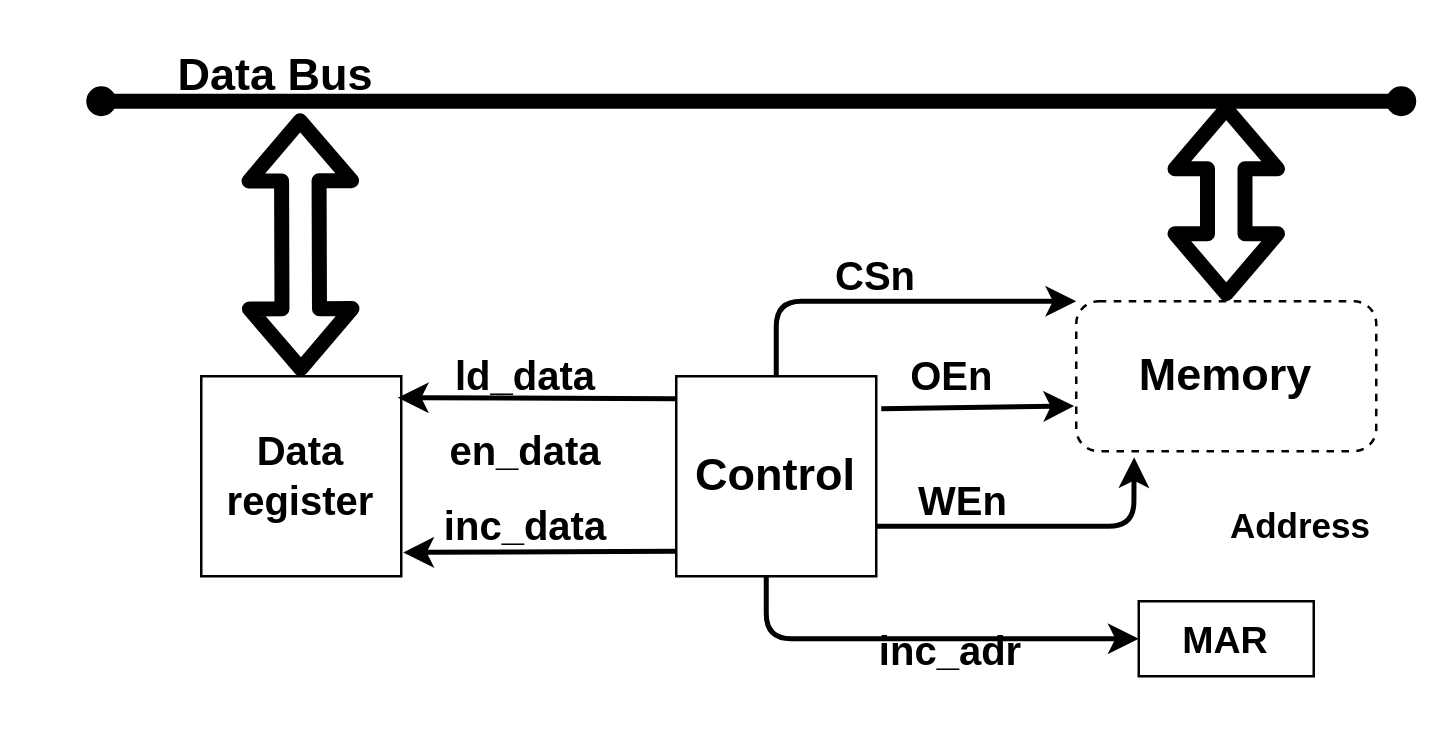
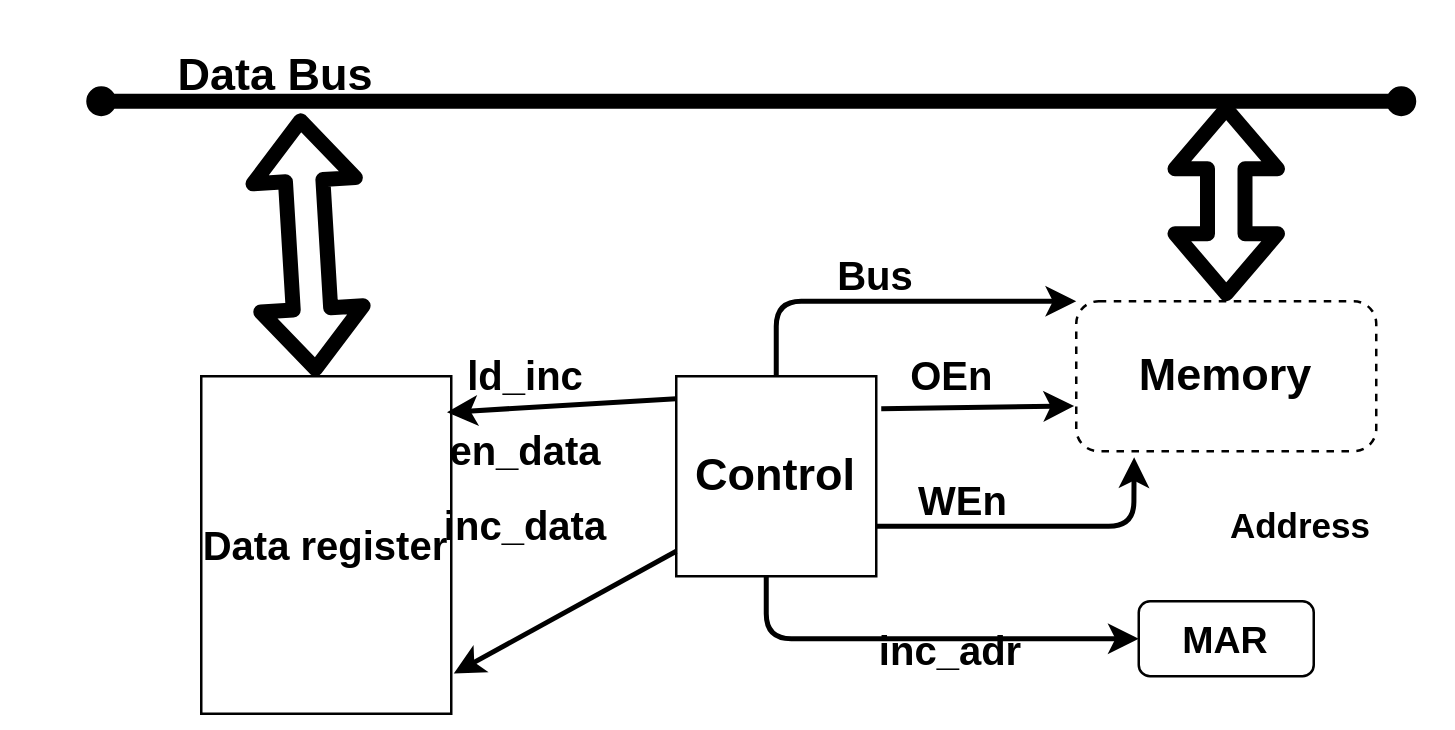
(876, 276) -> (876, 276)
(526, 376) -> (526, 376)
(301, 476) -> (326, 545)
(1226, 639) -> (1226, 639)
